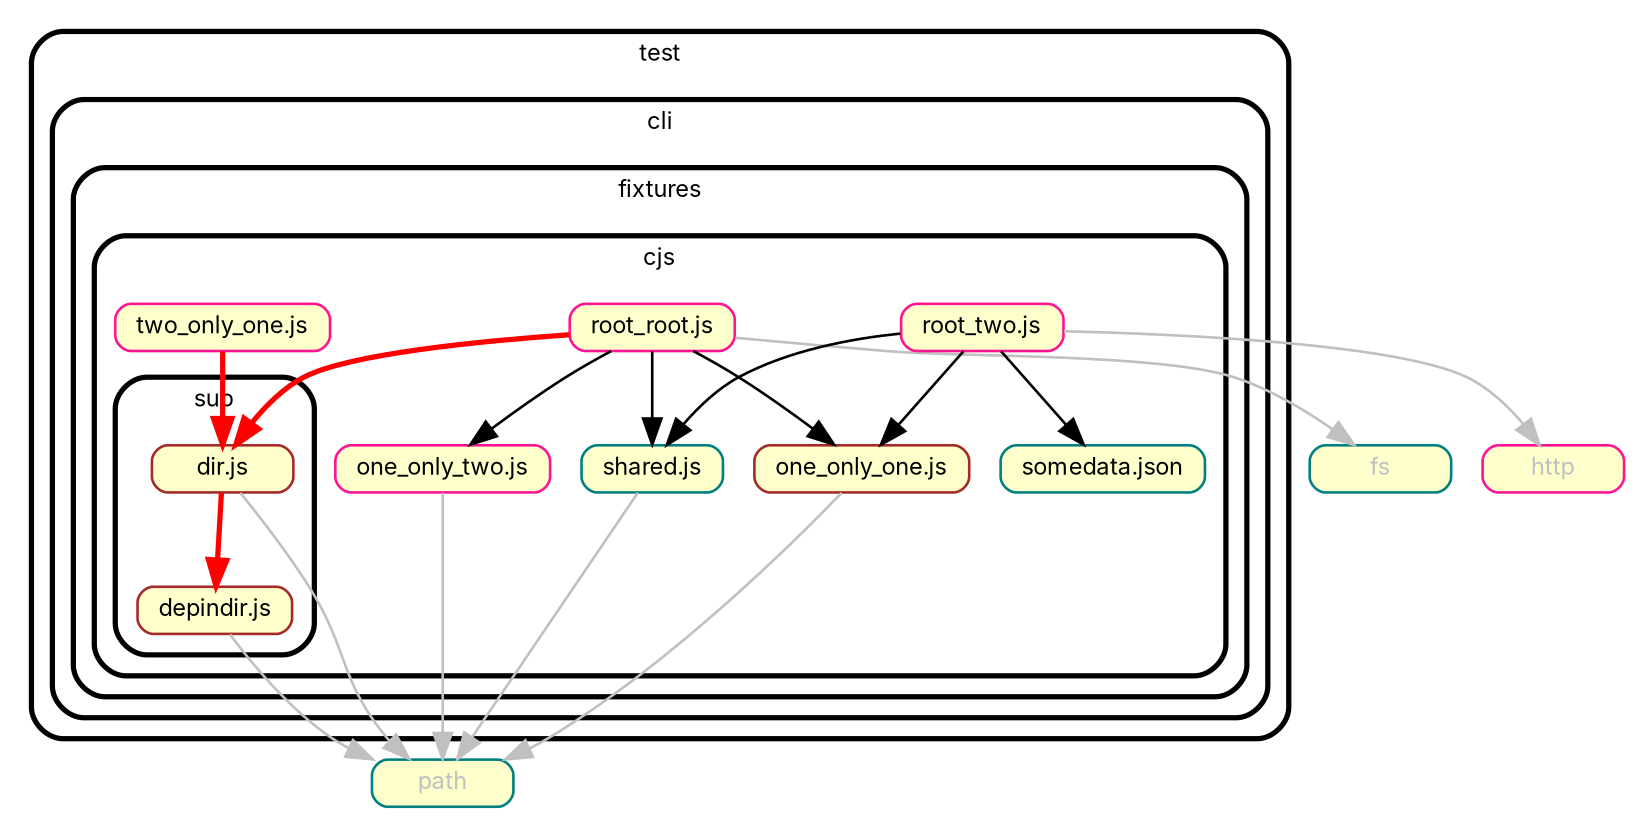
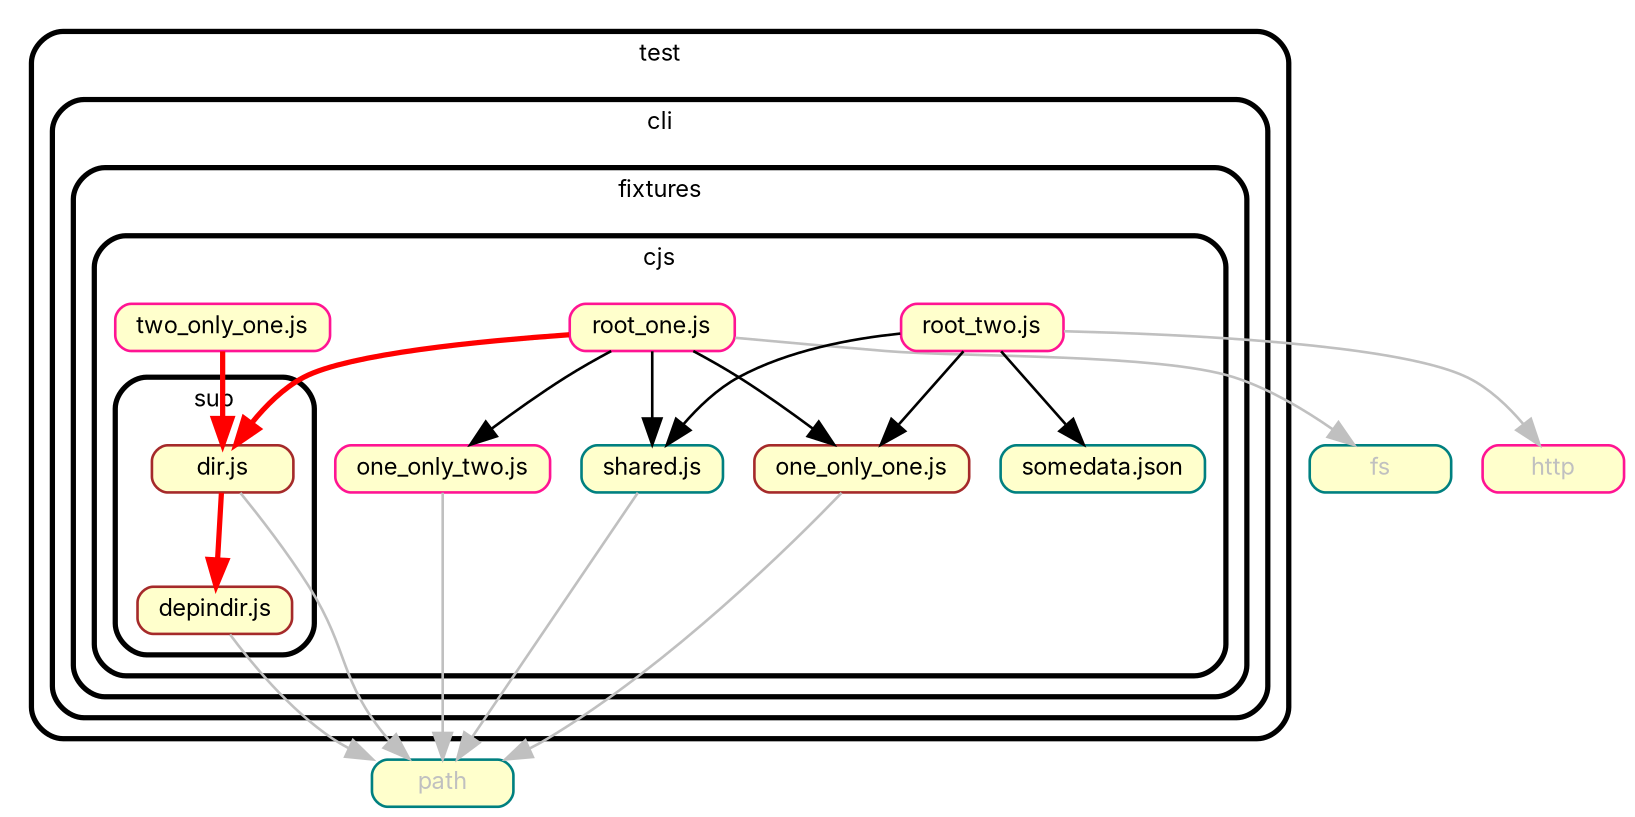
(652, 327) -> (652, 327)
